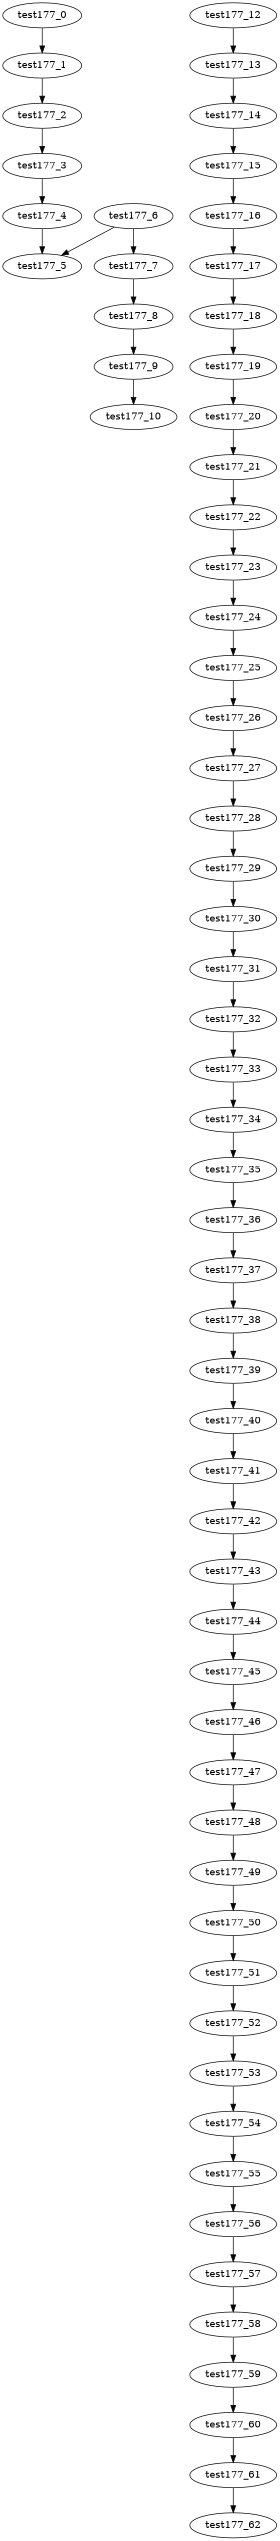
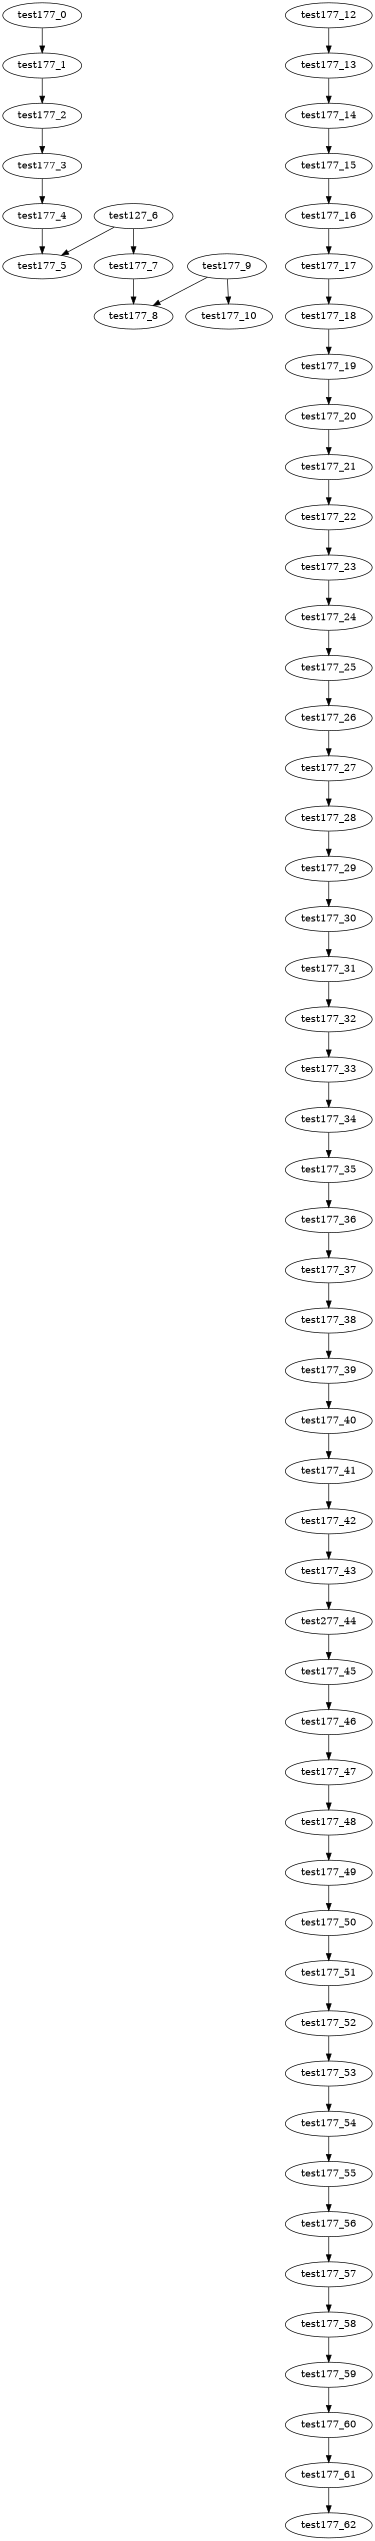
(134, 216) -> (134, 216)
(134, 338) -> (183, 290)
(233, 1622) -> (329, 1622)
